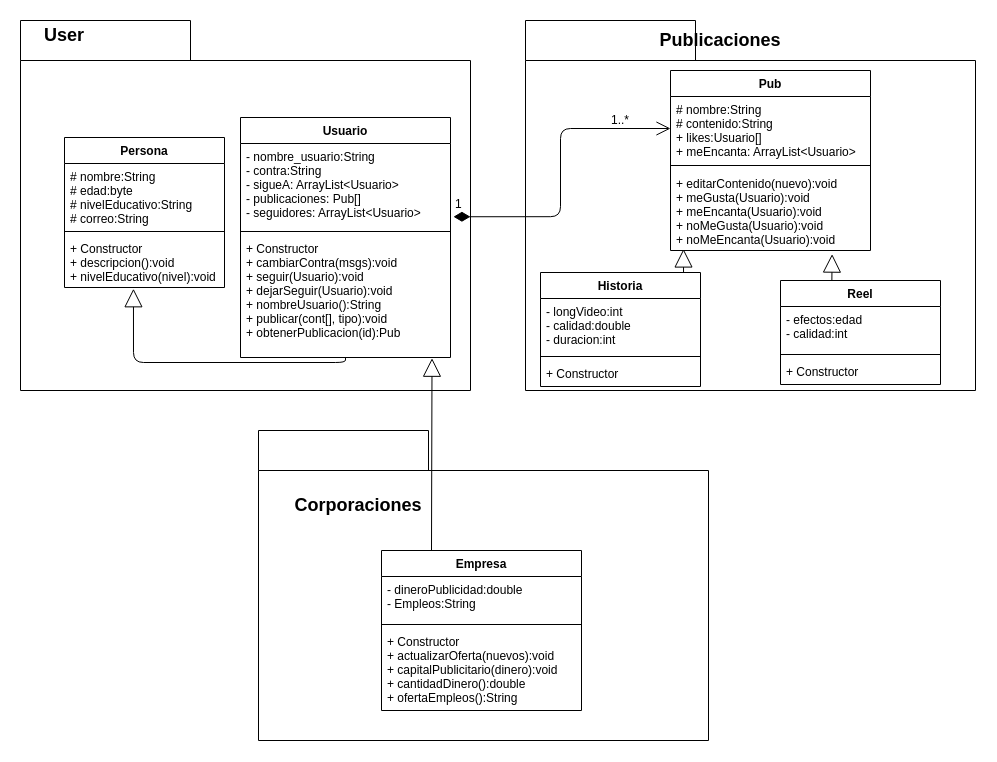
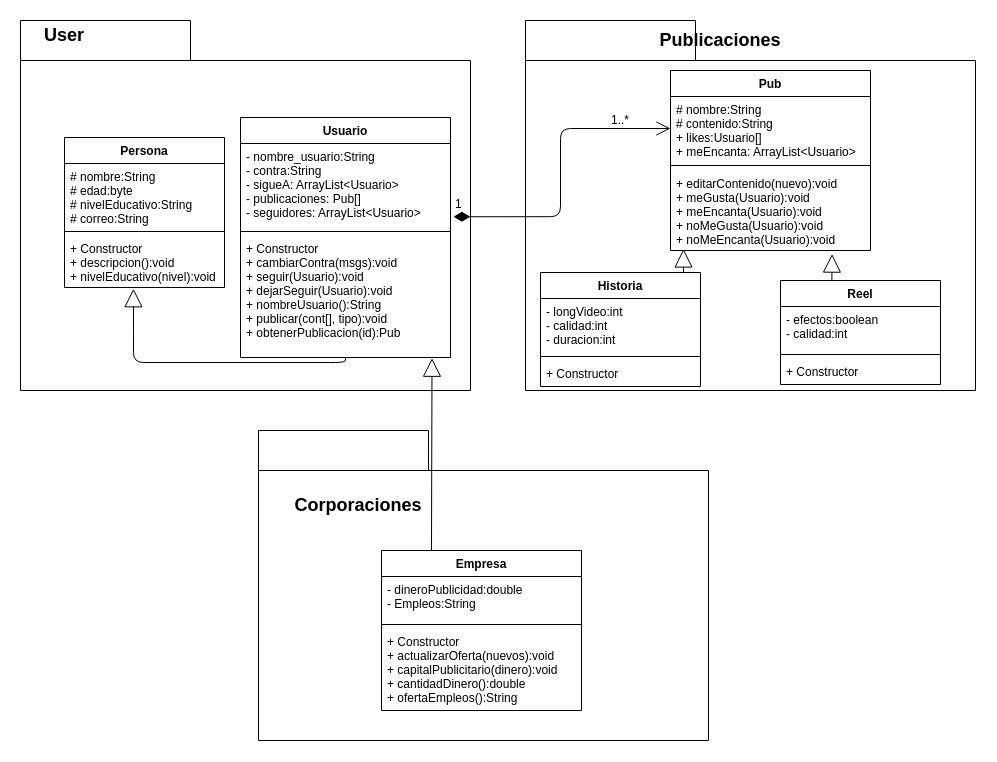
(589, 312) -> (589, 312)
(830, 320) -> (838, 320)
